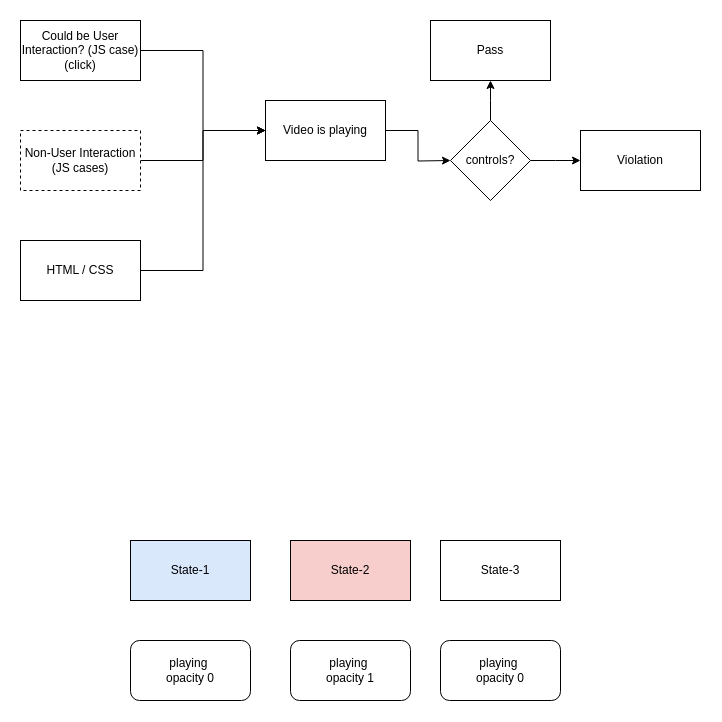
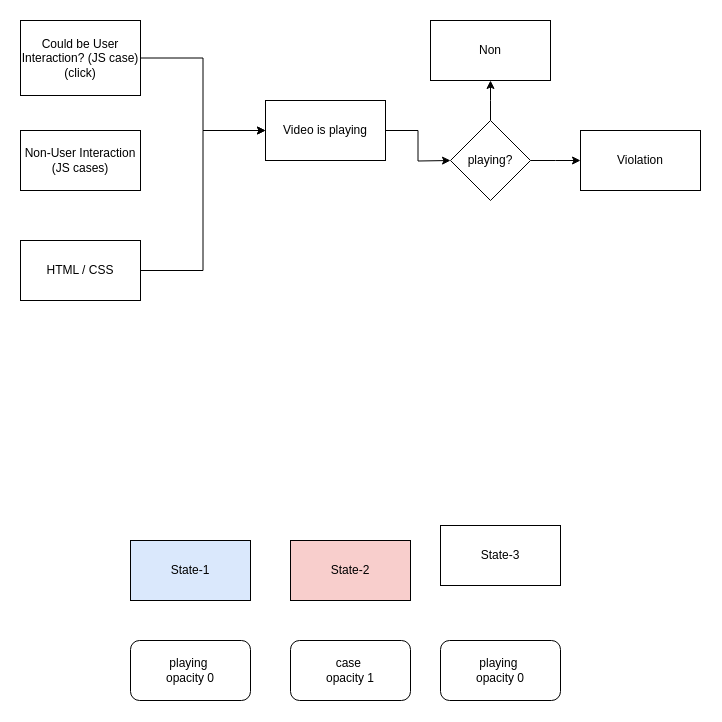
(81, 51) -> (81, 58)
(491, 51) -> (491, 51)
(81, 161) -> (81, 161)
(171, 161) -> none
(491, 161) -> (491, 161)
(501, 571) -> (501, 556)
(351, 671) -> (351, 671)
